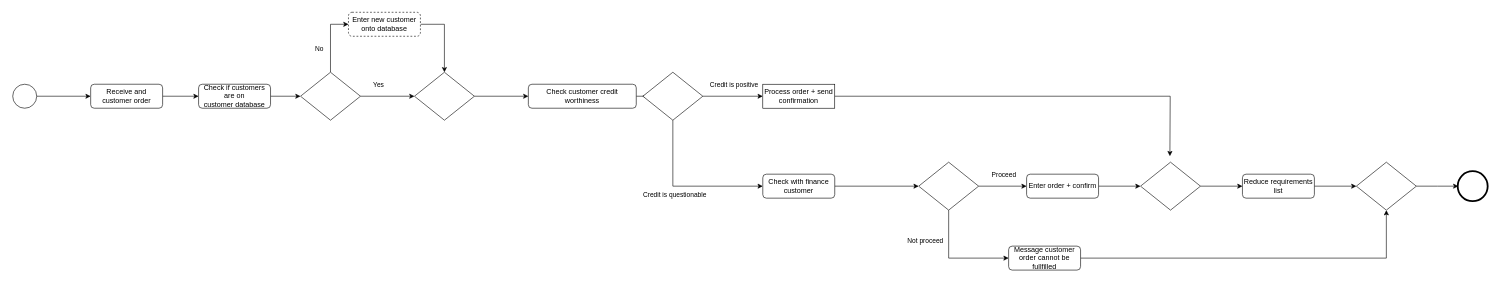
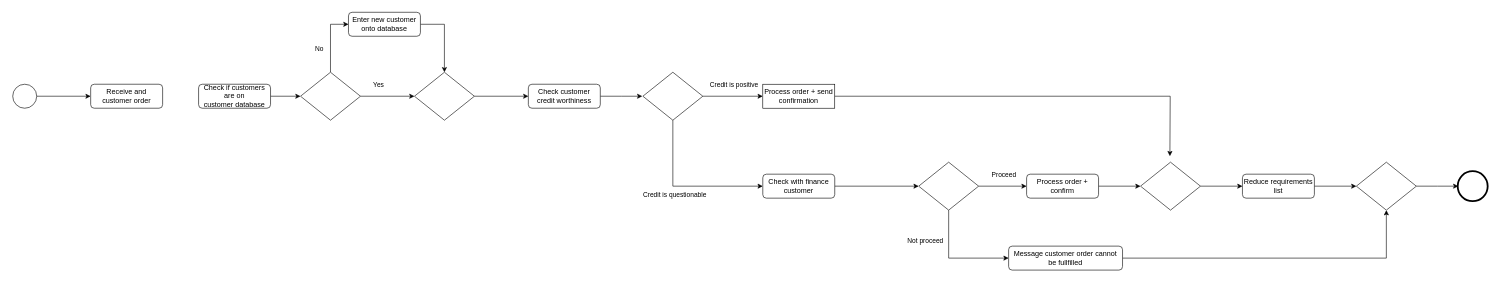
(384, 24) -> (384, 24)
(193, 96) -> none
(582, 96) -> (564, 96)
(1063, 186) -> (1063, 186)
(1045, 258) -> (1066, 258)
